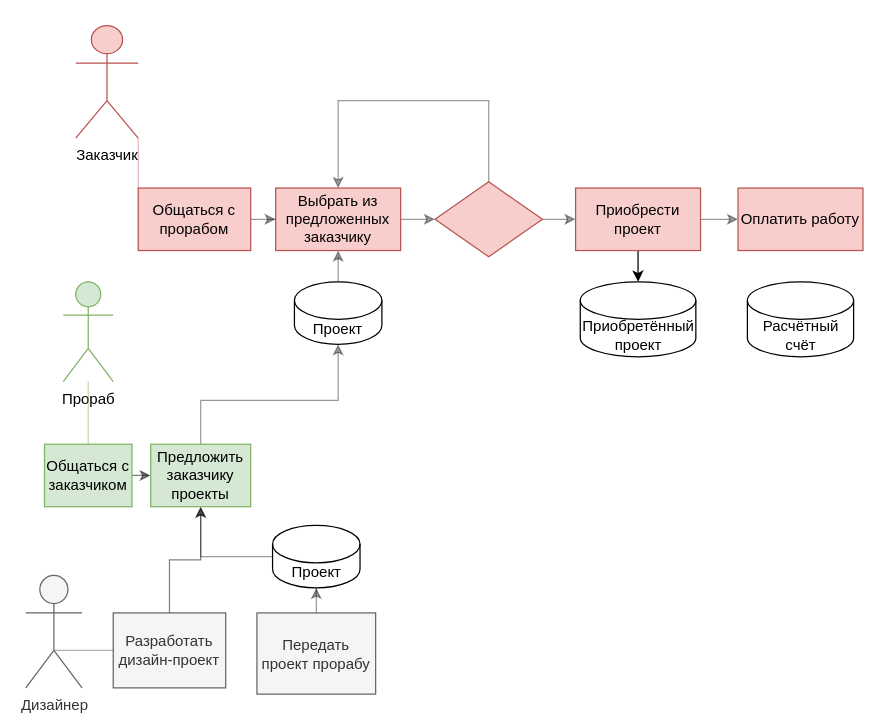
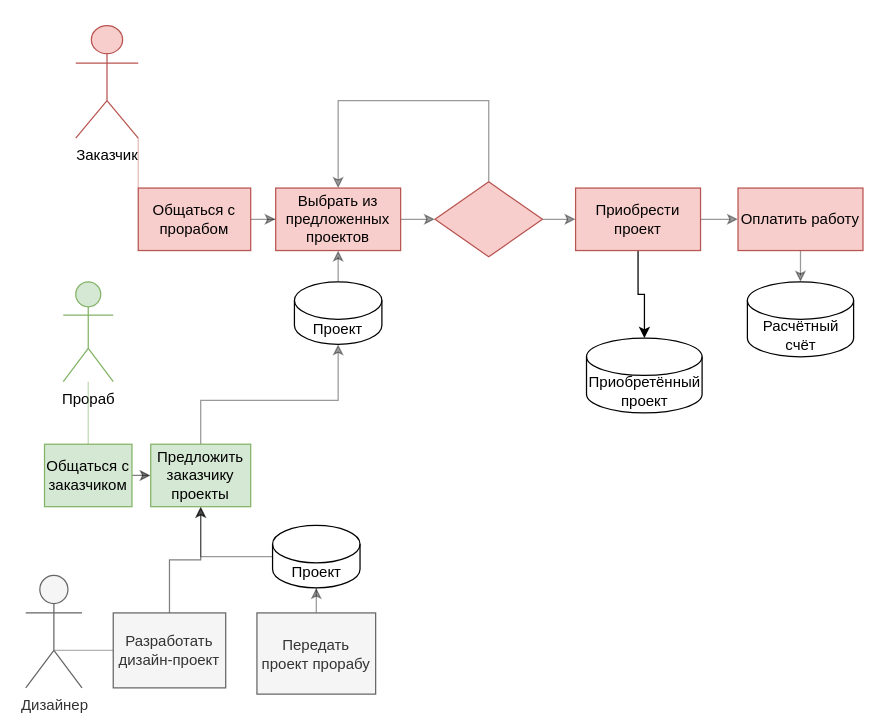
(338, 219) -> (338, 219)
none -> (801, 270)
(638, 319) -> (644, 376)
